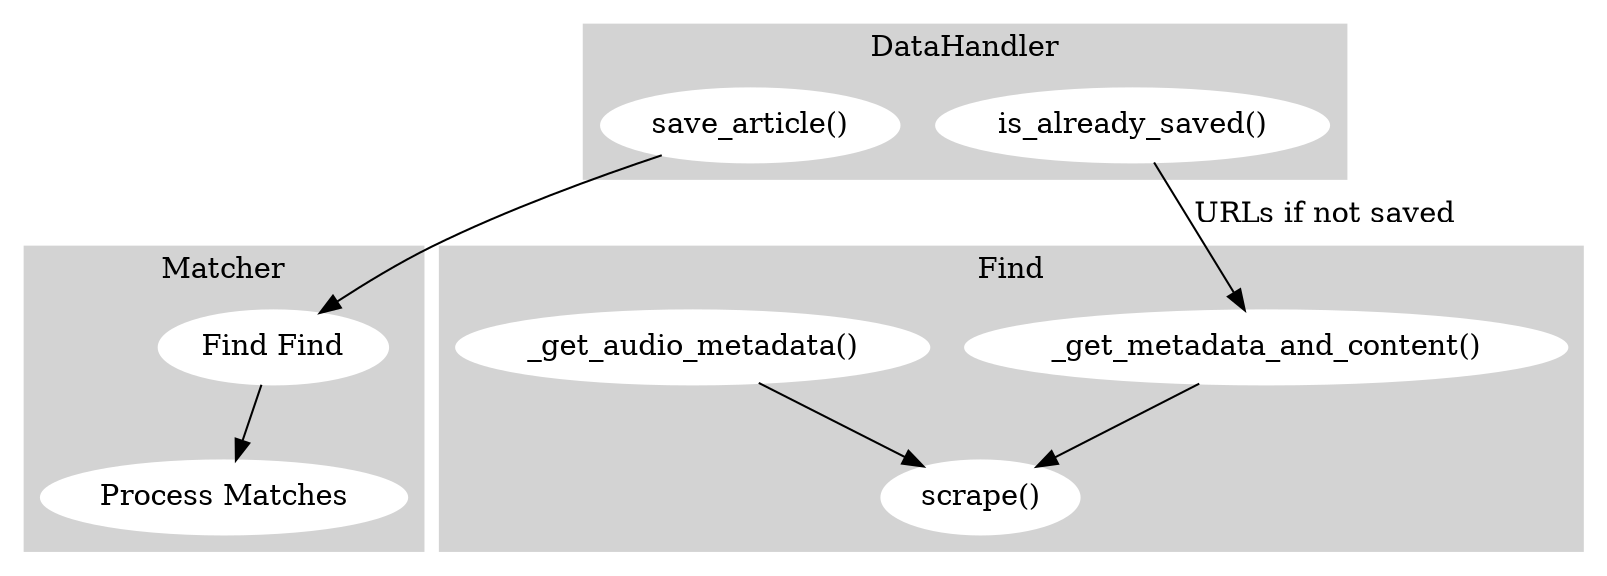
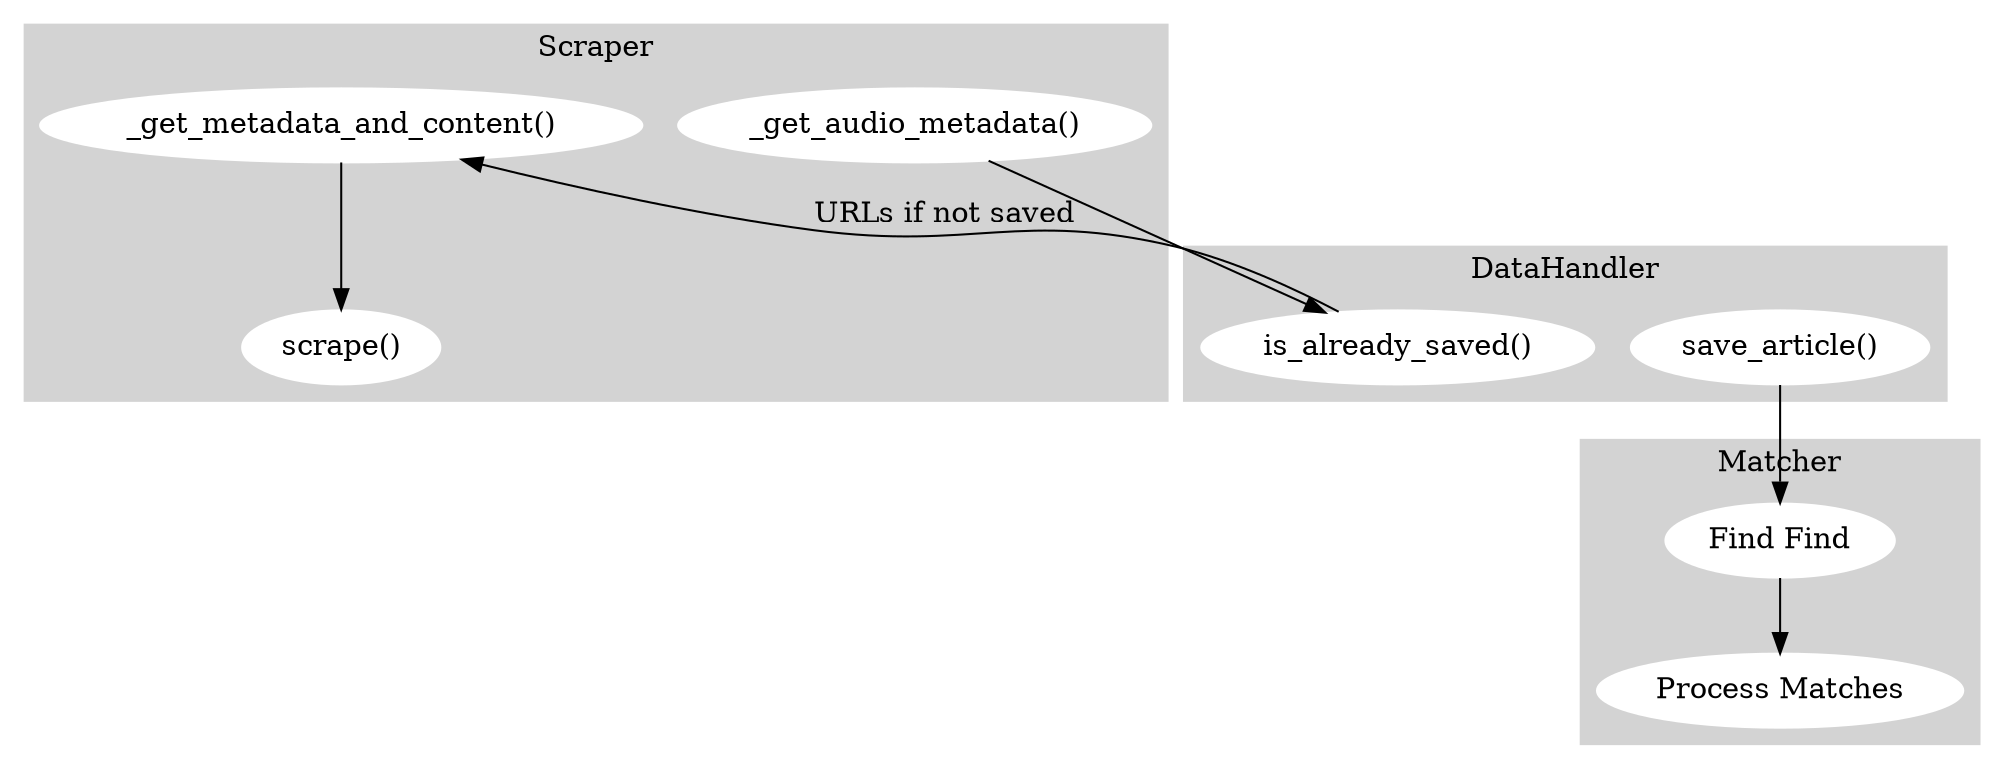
(1011, 270) -> (596, 48)
(832, 420) -> (1132, 225)
